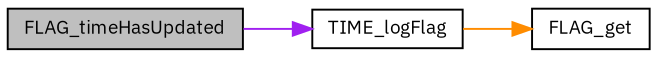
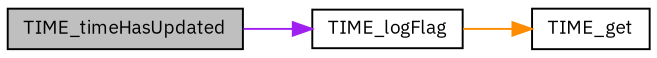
(125, 29) -> (125, 29)
(591, 29) -> (591, 29)
